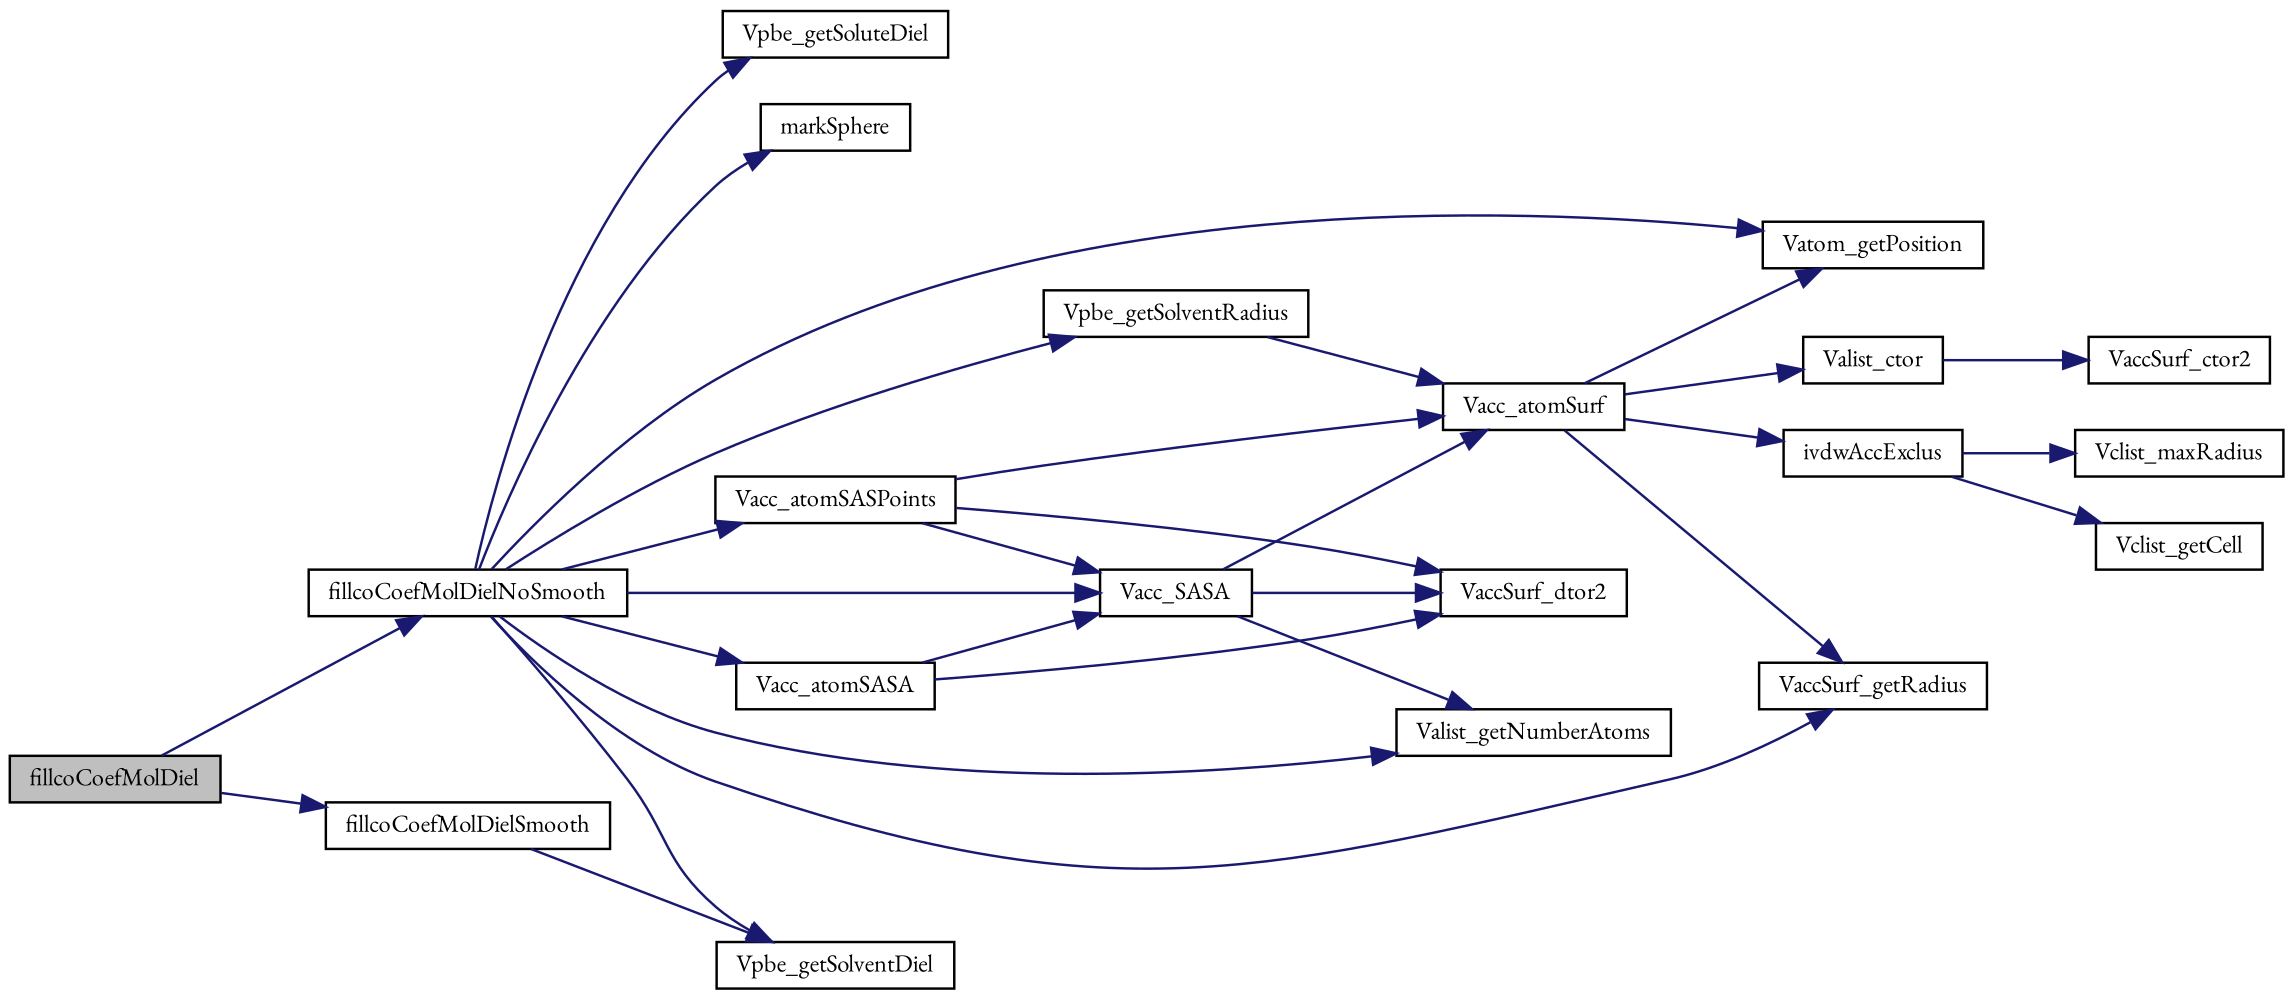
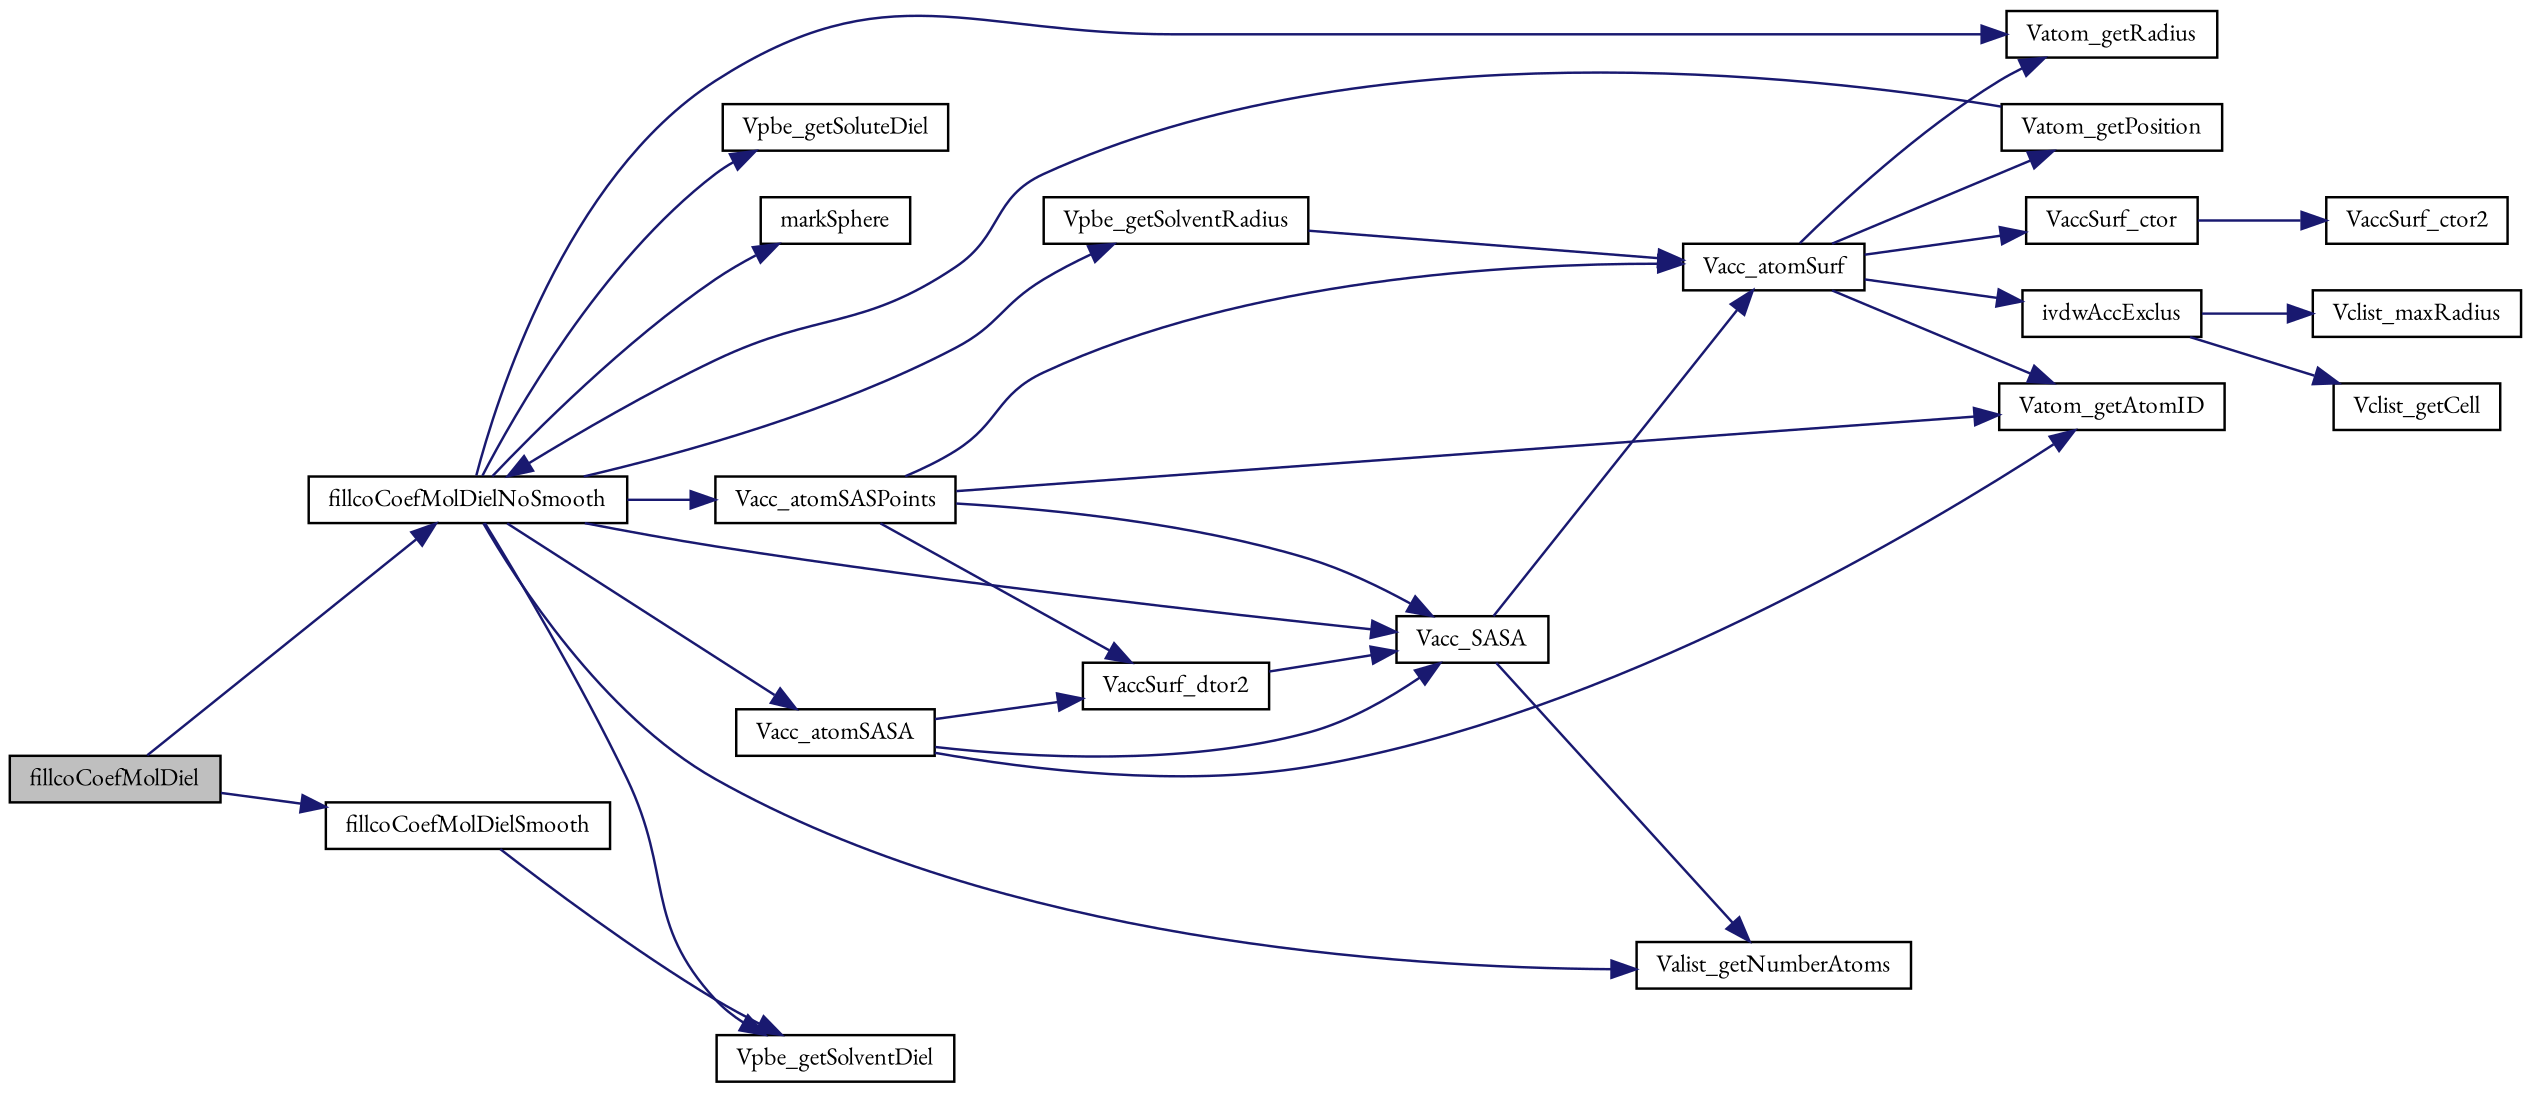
(1070, 254) -> (1219, 116)
(1873, 360) -> (2112, 221)
none -> (2112, 407)
(1334, 593) -> (1320, 663)
(1873, 686) -> (2112, 34)
